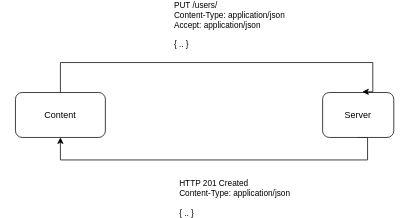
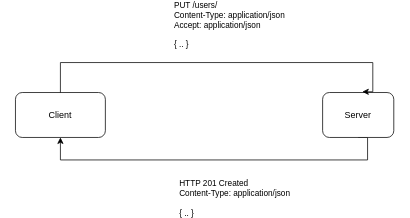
(60, 115) -> (60, 115)
